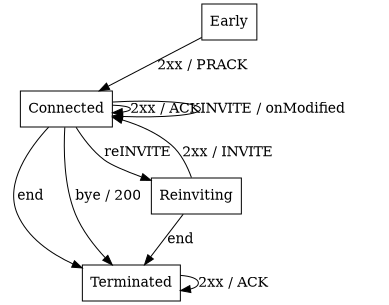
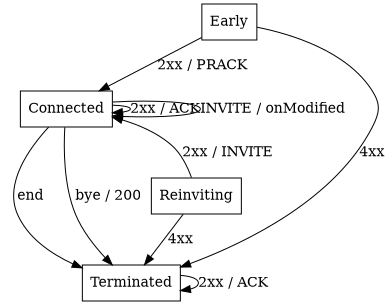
none -> (357, 152)
(103, 159) -> none
(181, 240) -> (181, 240)
